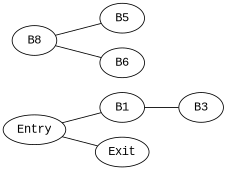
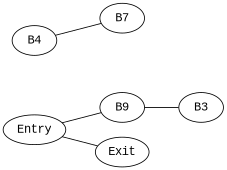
(122, 18) -> (122, 18)
(34, 40) -> (34, 40)
(122, 63) -> none
(122, 107) -> (122, 107)
